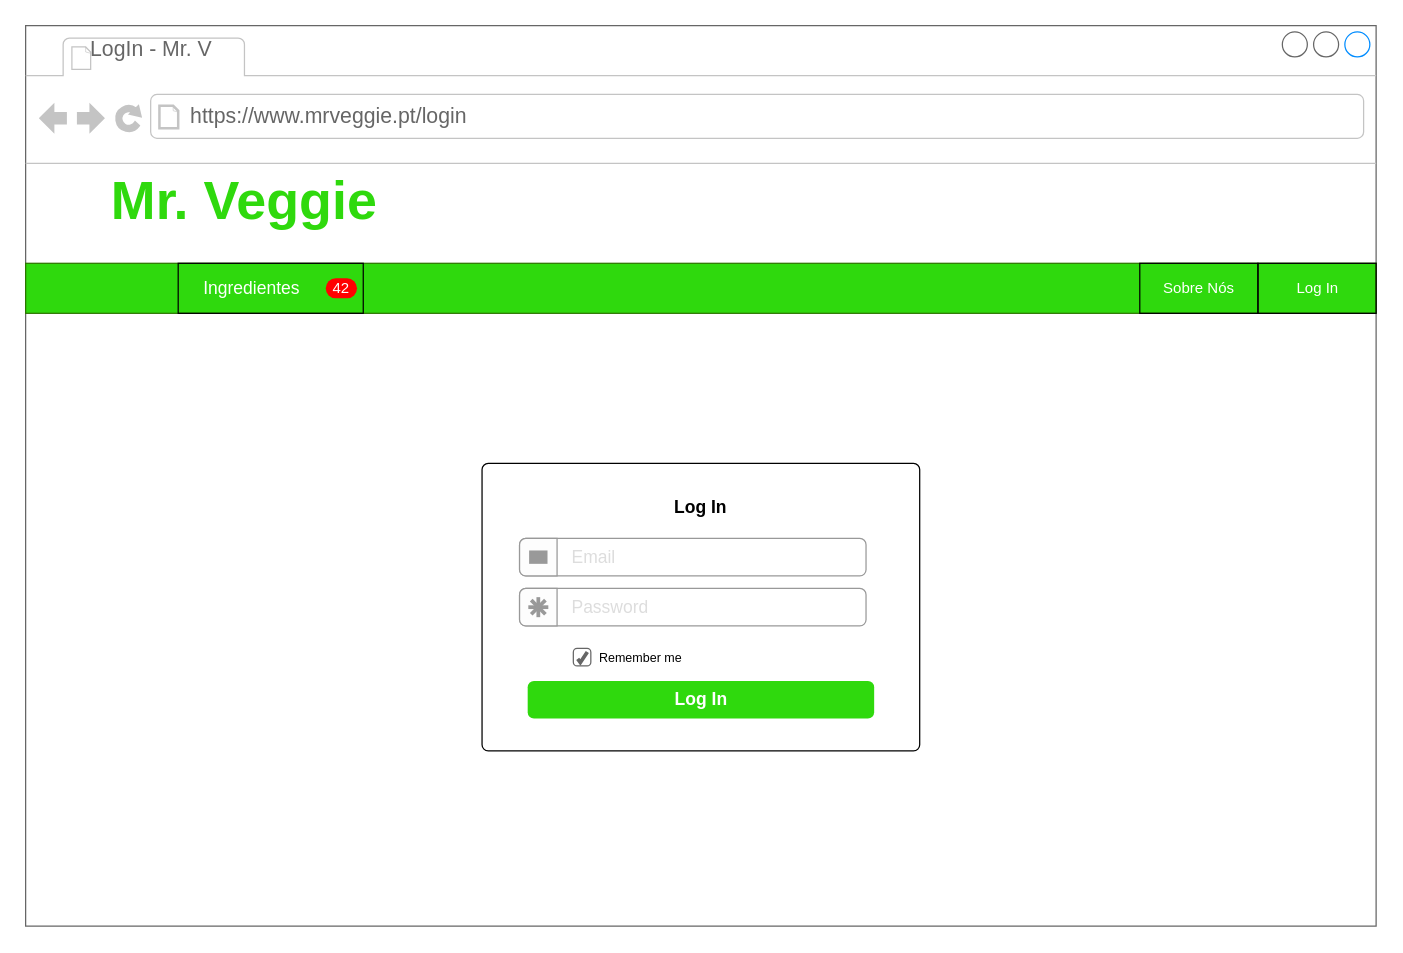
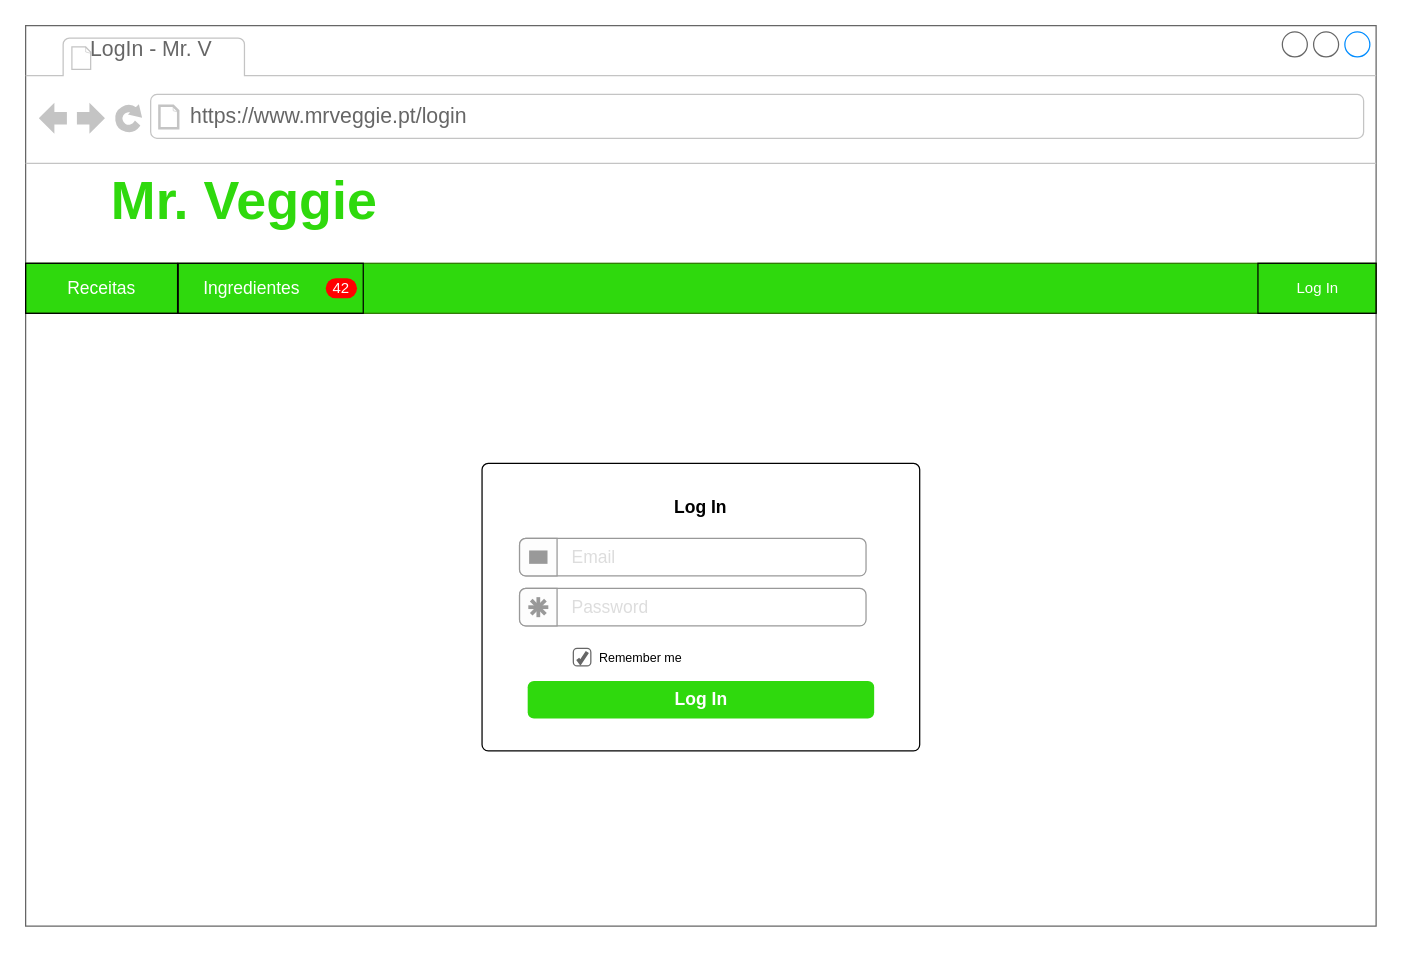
none -> (102, 288)
(1198, 288) -> none
